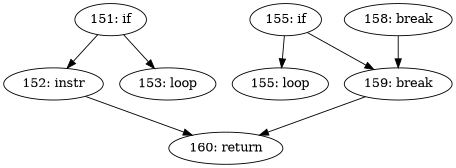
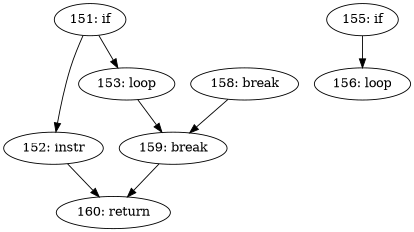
(337, 49) -> (147, 112)
(280, 84) -> (362, 84)
